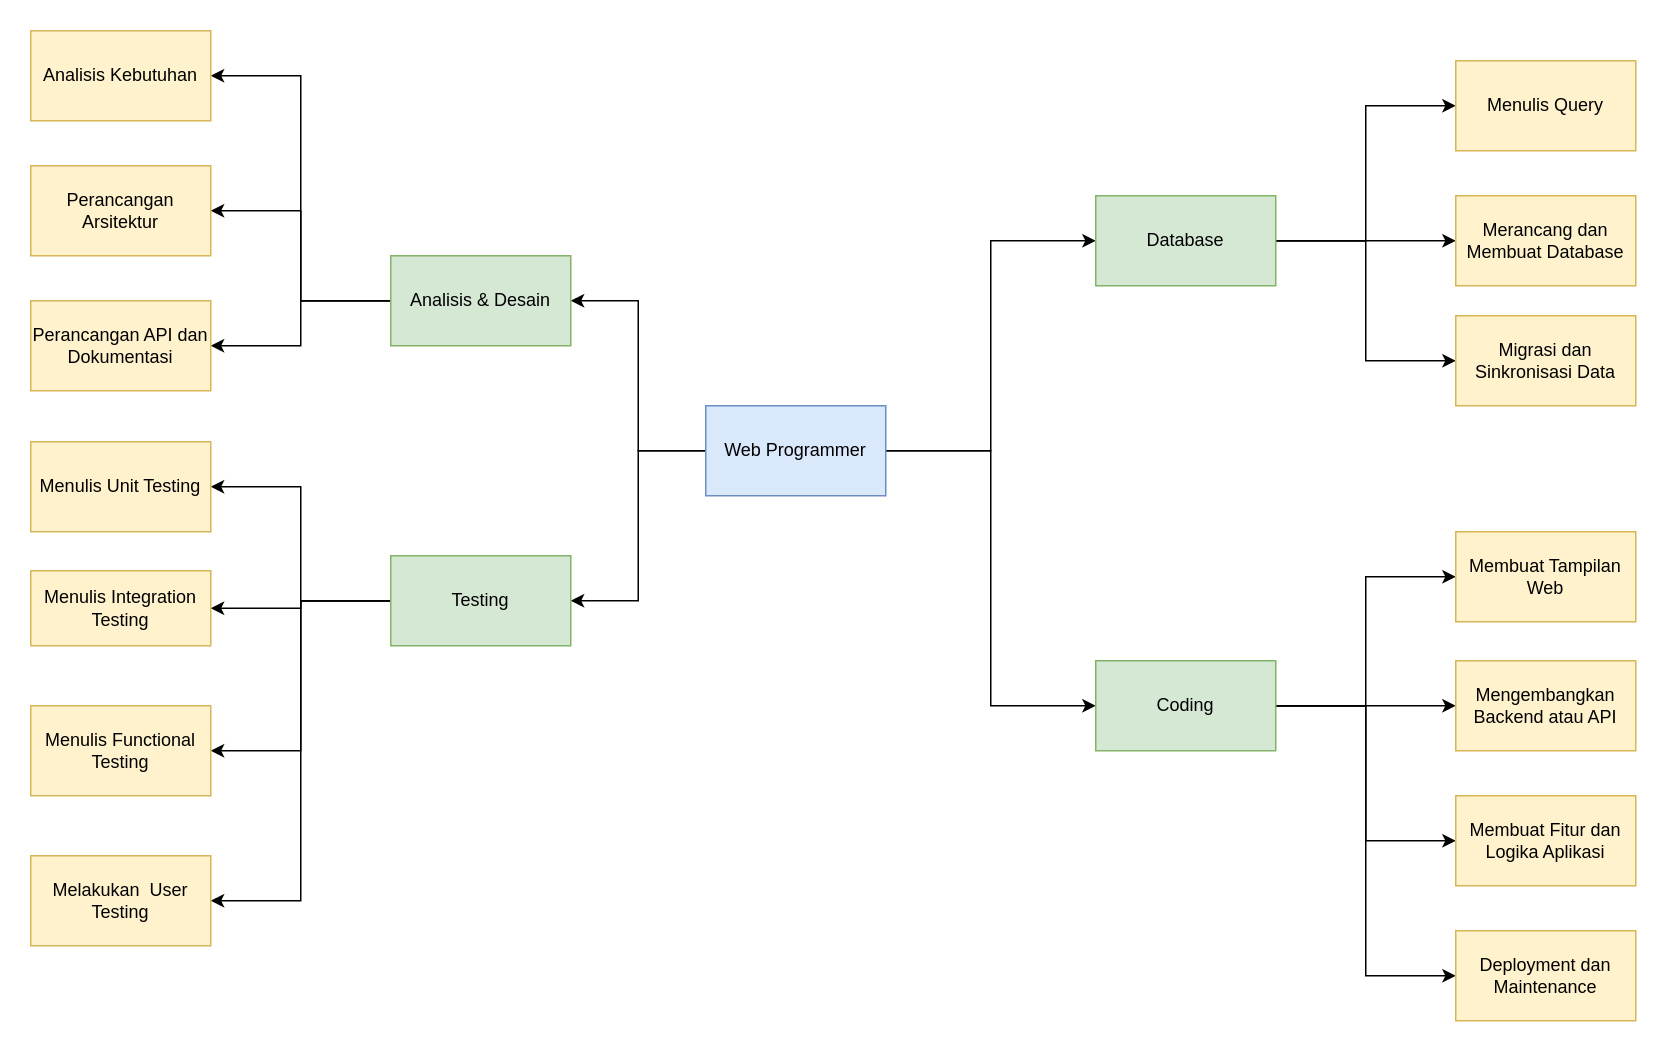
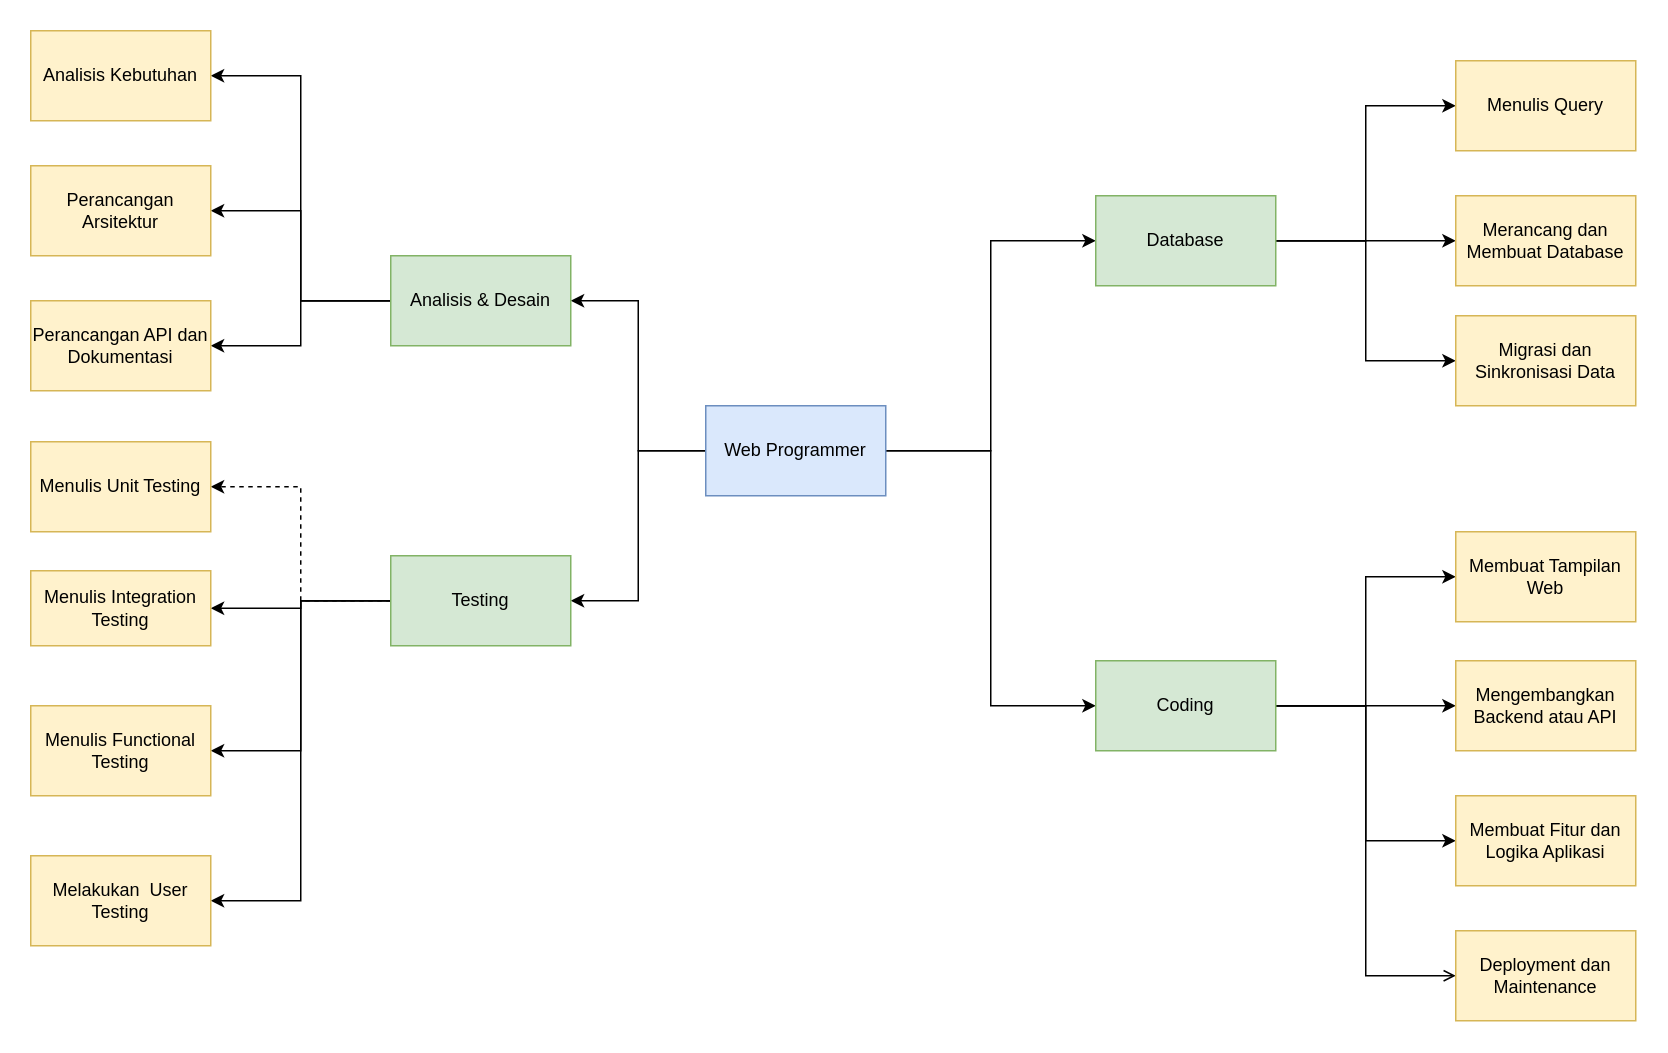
(301, 504) -> (301, 504)
(1444, 976) -> (1446, 976)
